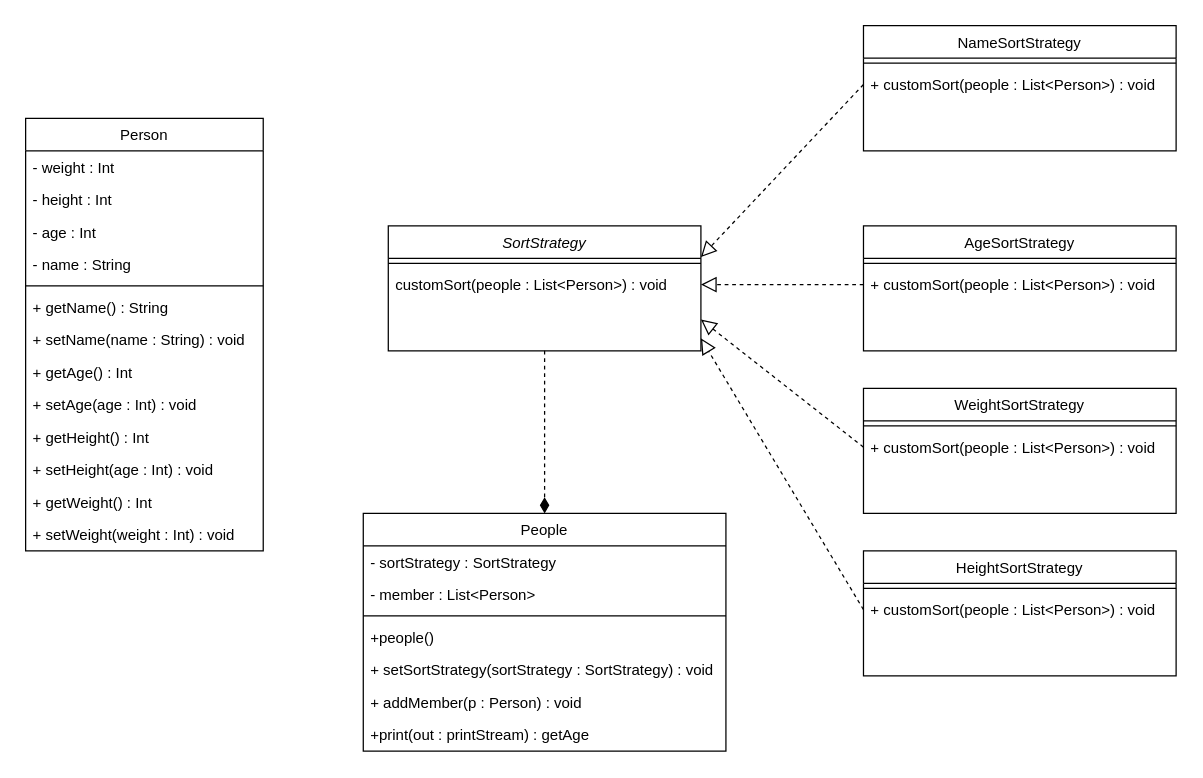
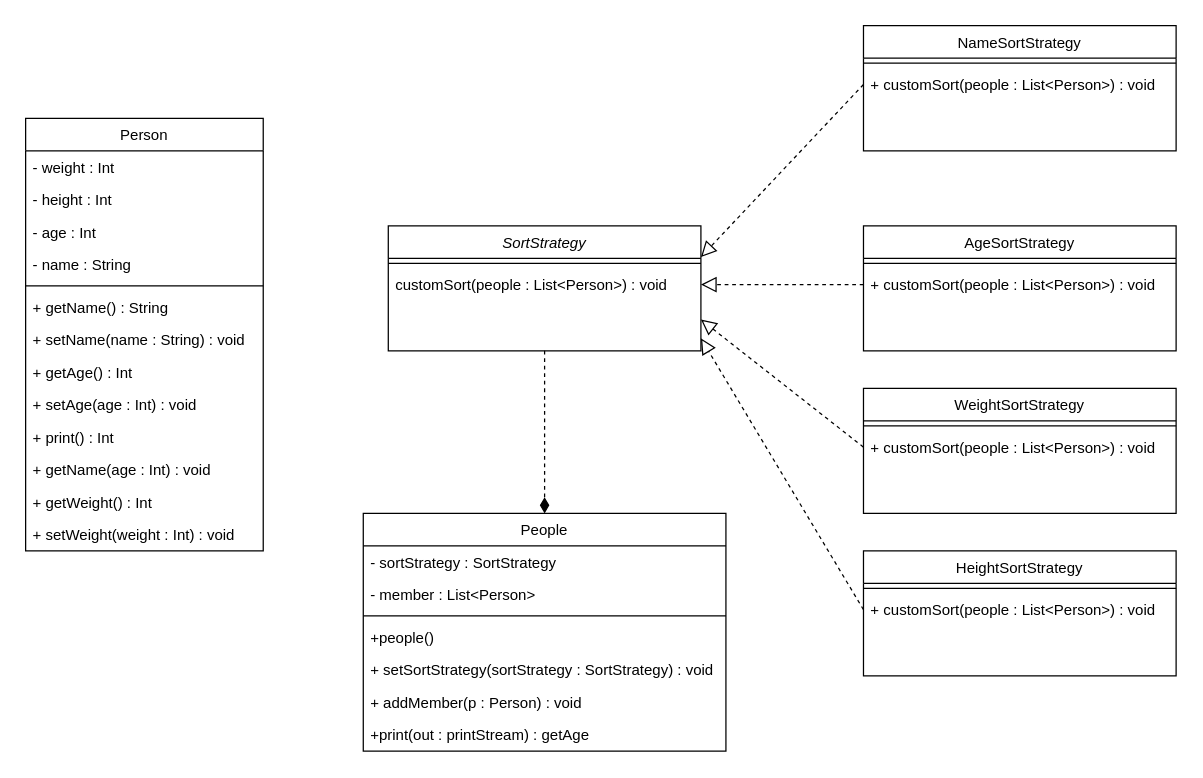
(103, 438) -> (86, 438)
(137, 470) -> (130, 470)
